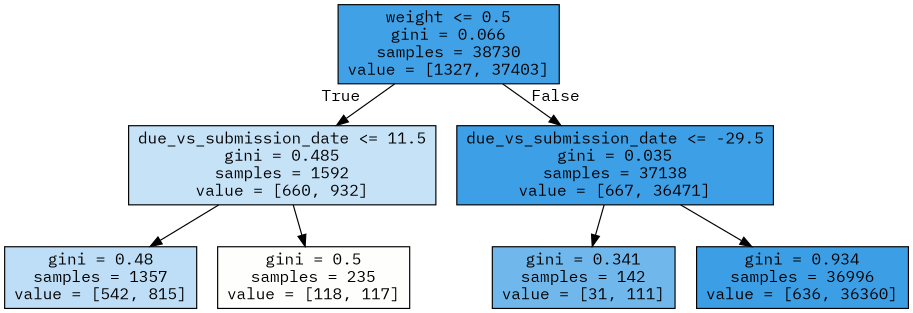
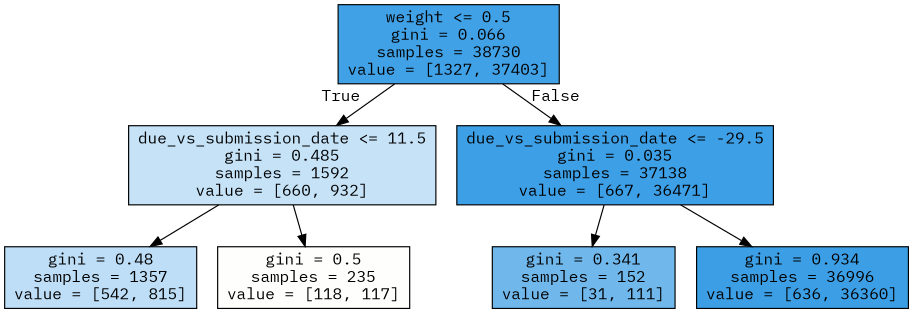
(584, 278) -> (584, 278)
